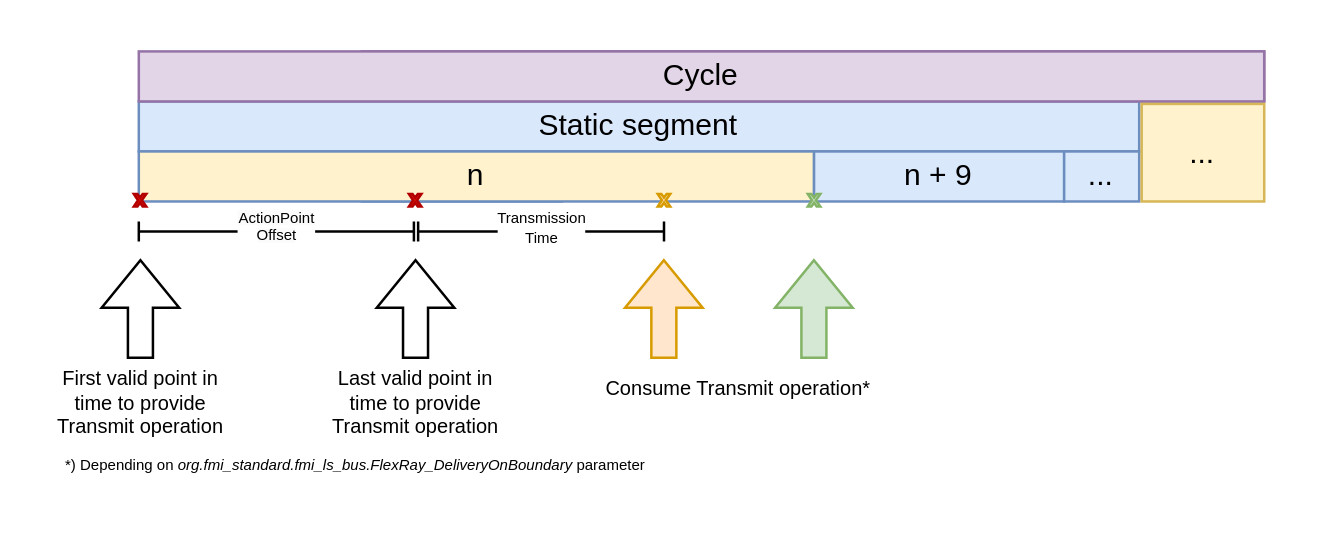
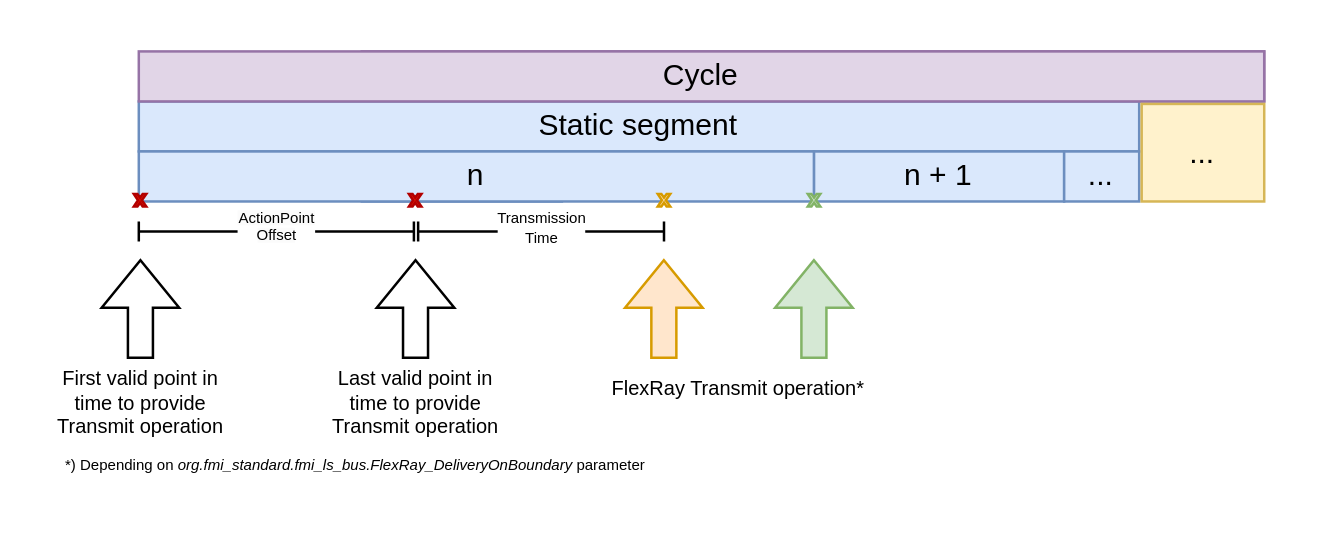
(476, 176) -> (476, 176)
(939, 176) -> (939, 176)
(739, 389) -> (739, 389)
